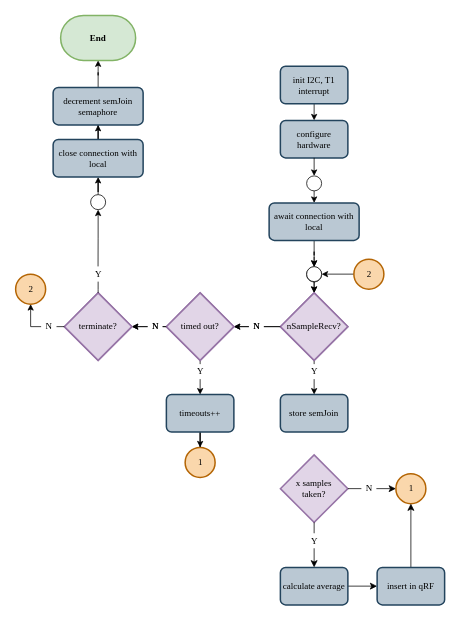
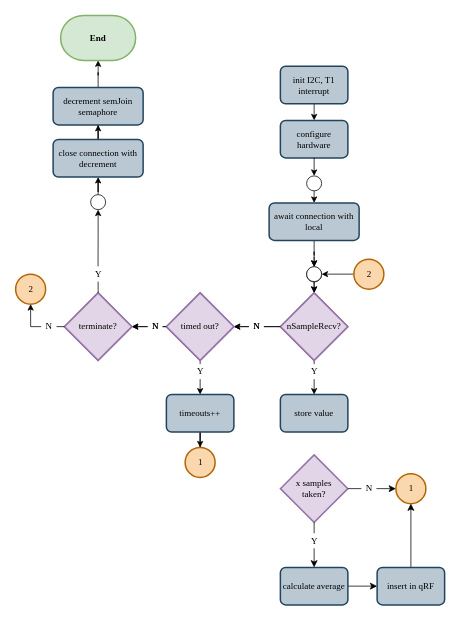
(98, 159) -> (98, 159)
(314, 414) -> (314, 414)
